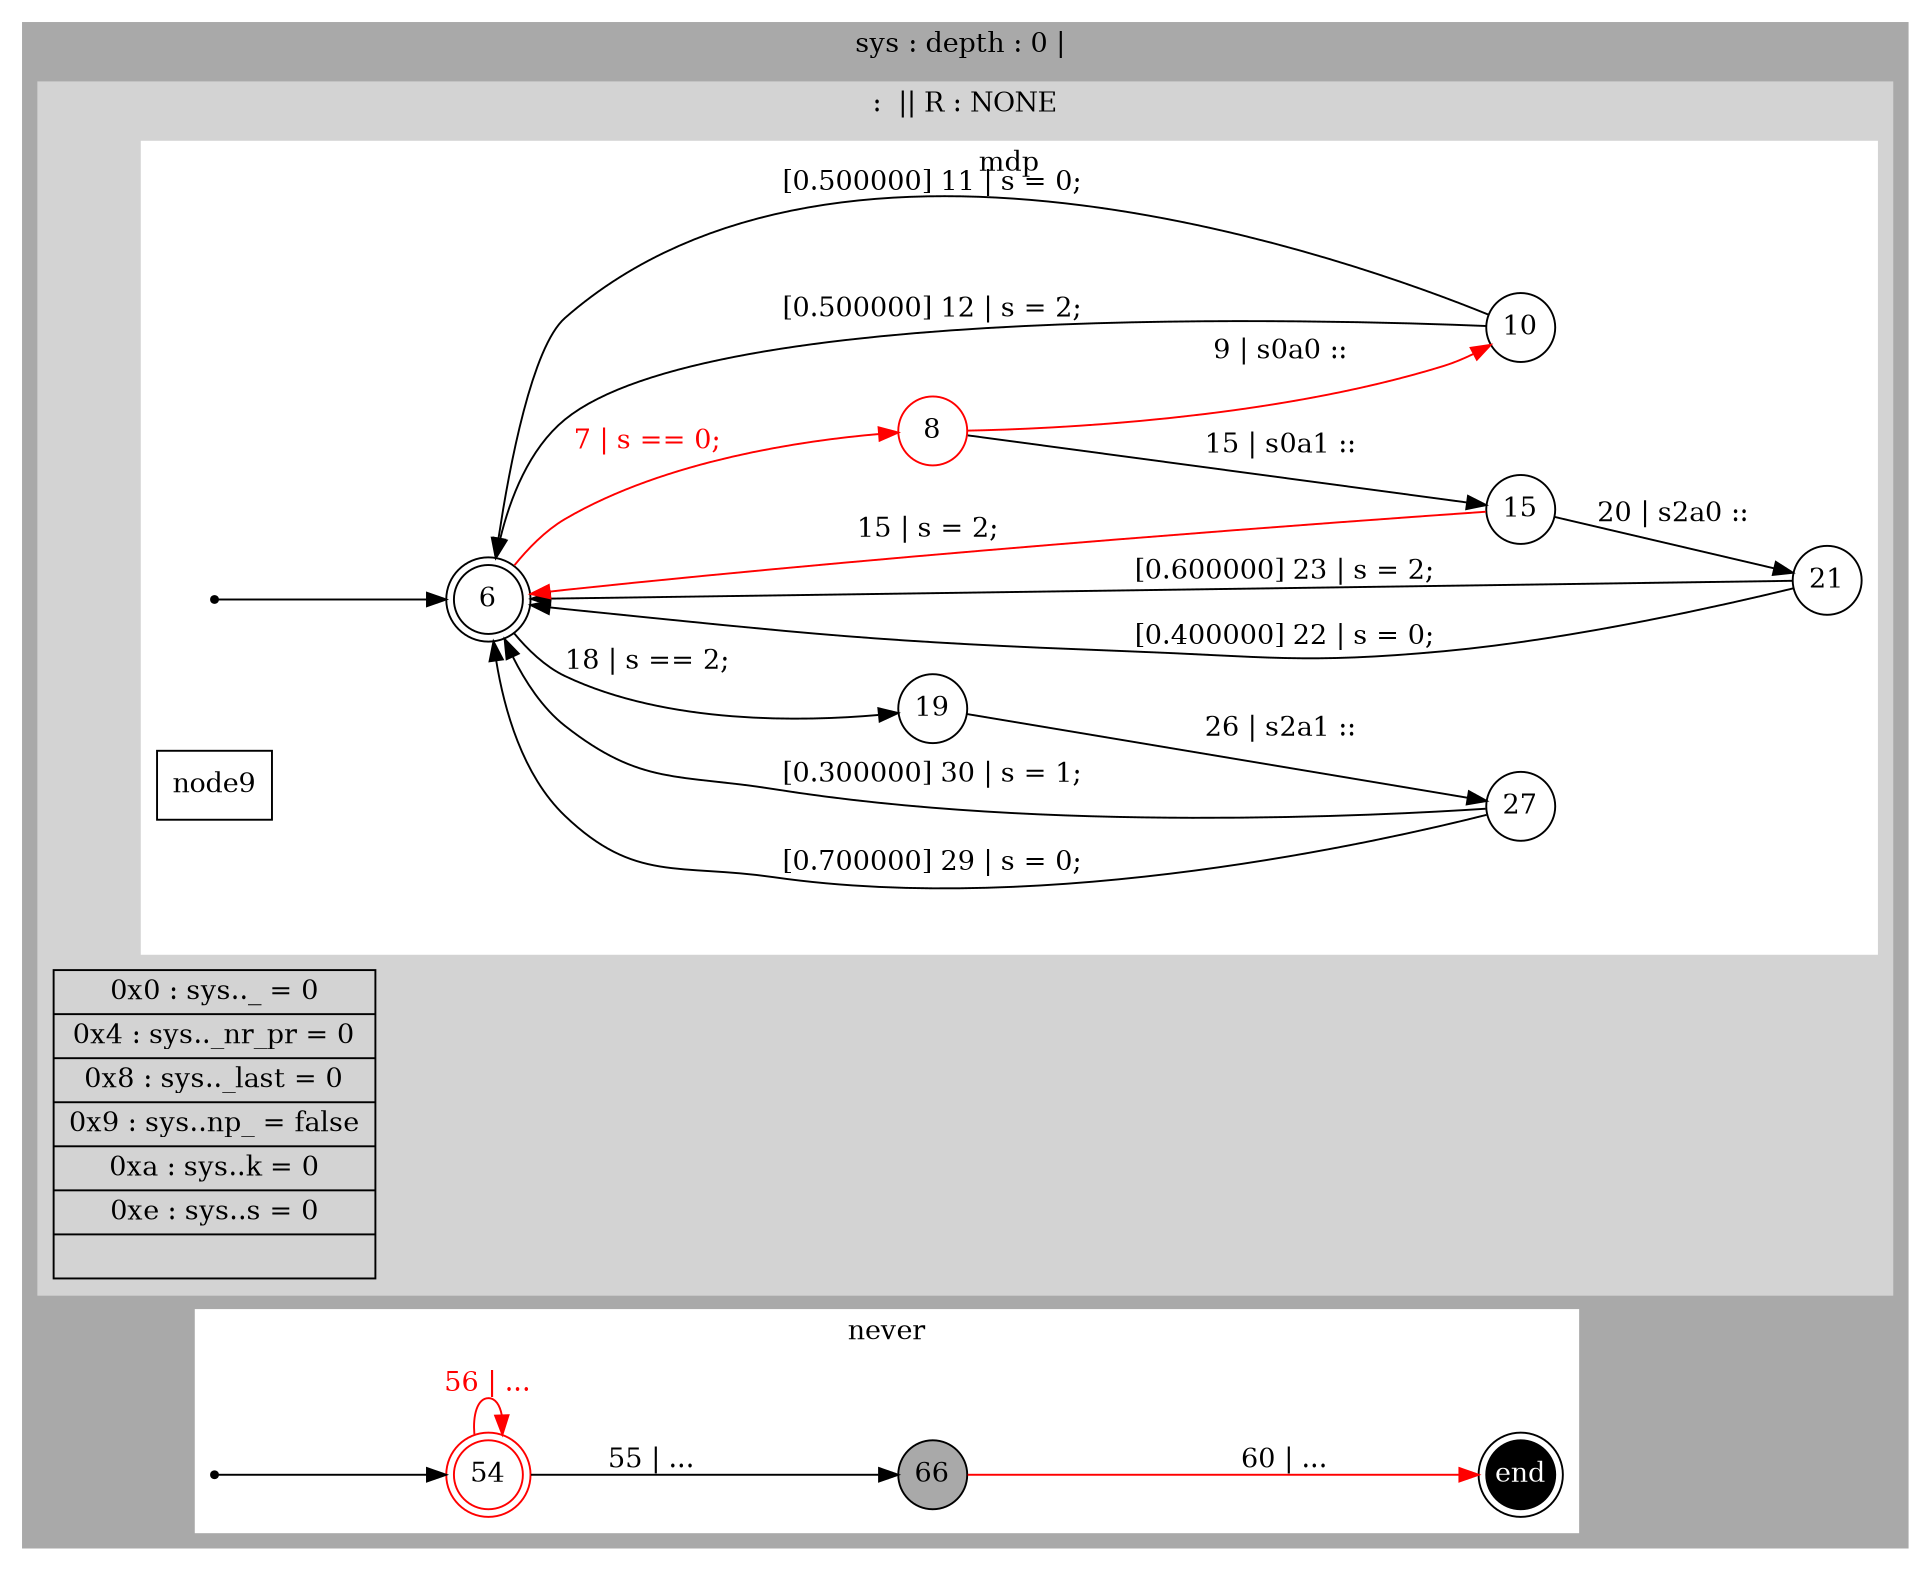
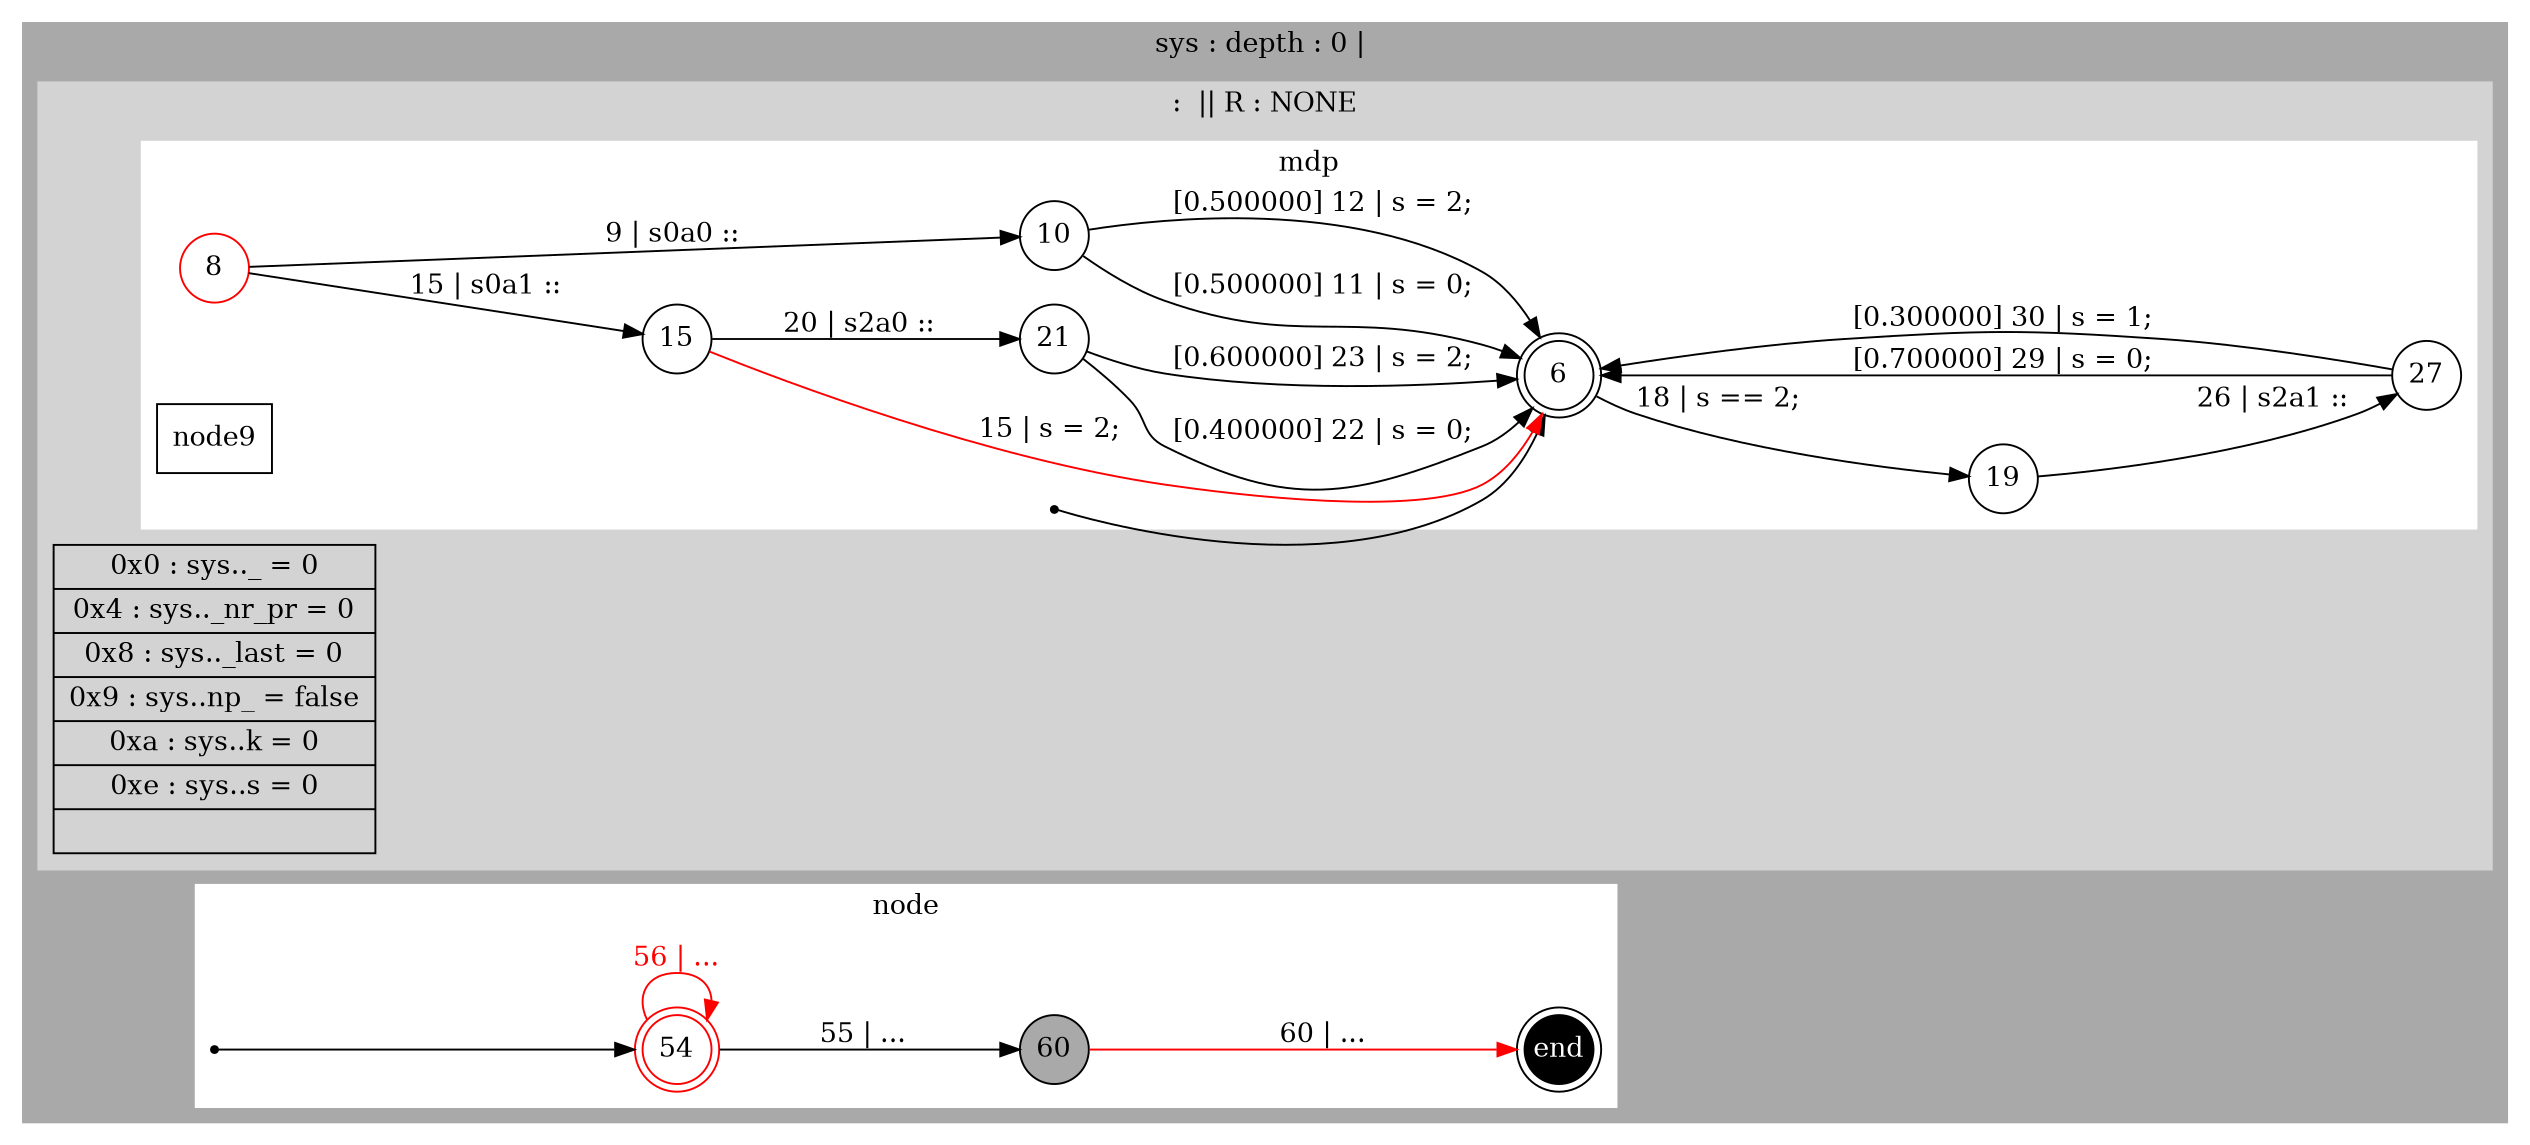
(1224, 411) -> (625, 252)
(684, 469) -> none
(887, 1332) -> (906, 907)
(933, 1475) -> (1054, 1050)
